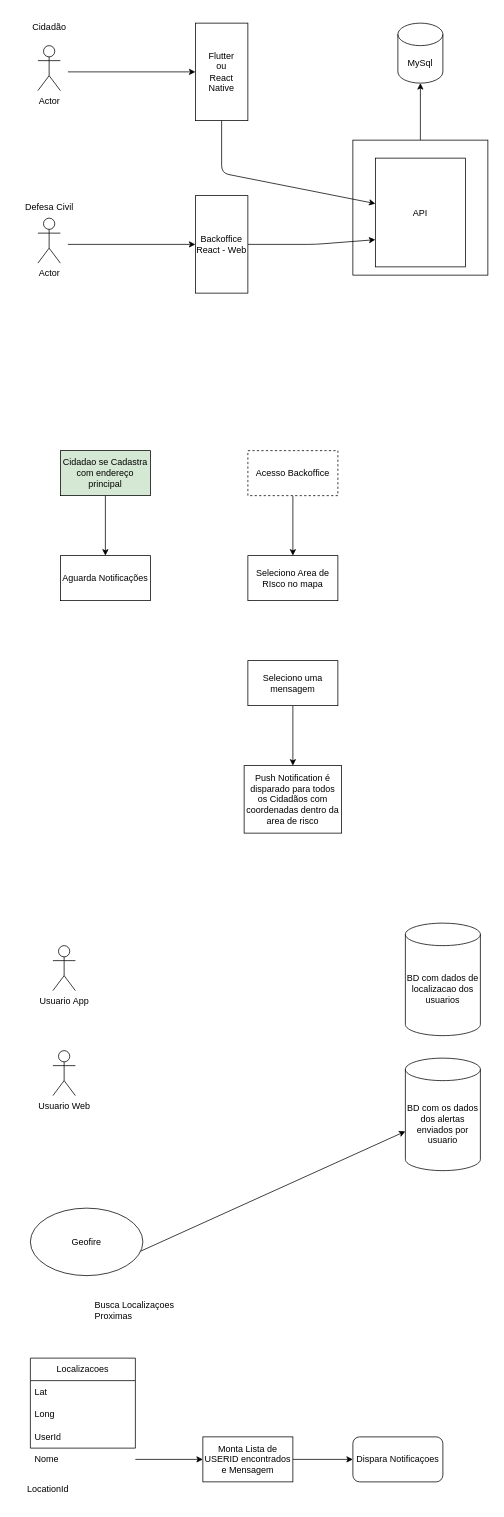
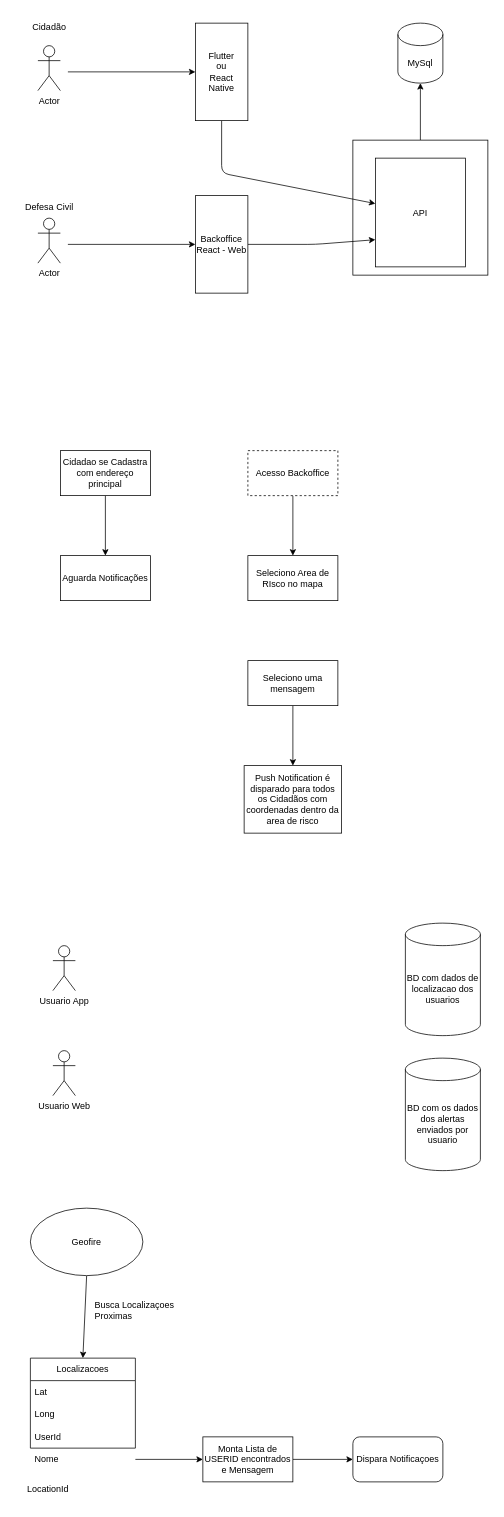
(105, 473) -> (105, 473)
(271, 1192) -> (85, 1314)
